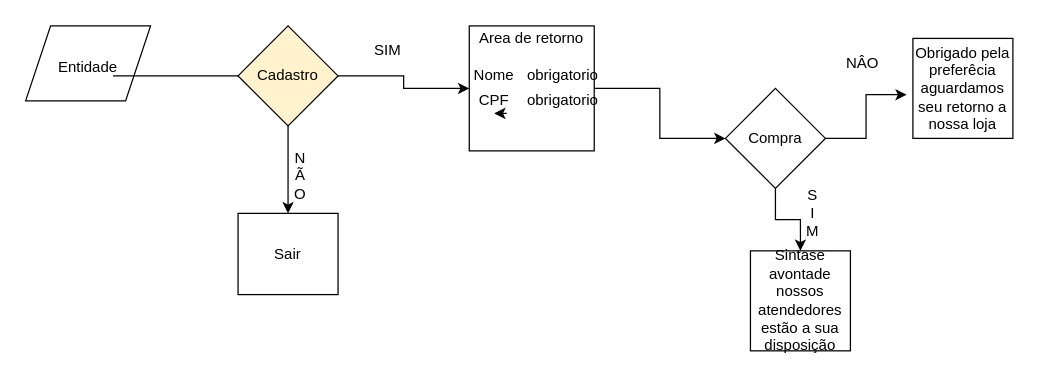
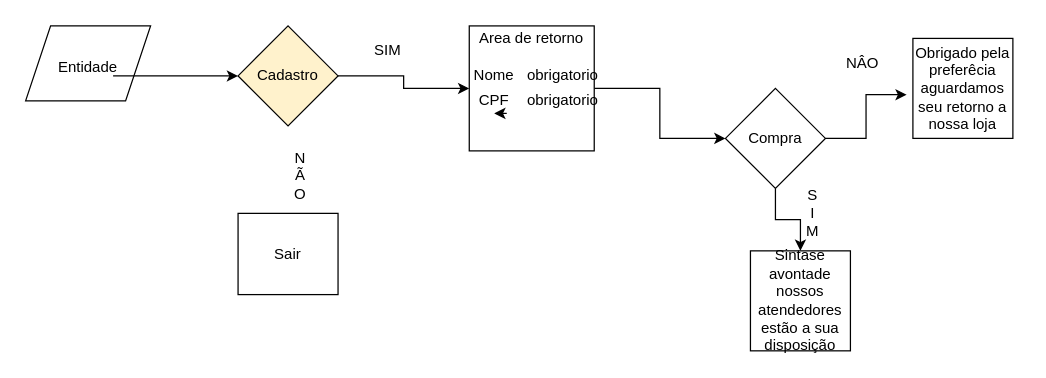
(231, 76) -> (228, 76)
(288, 165) -> none
